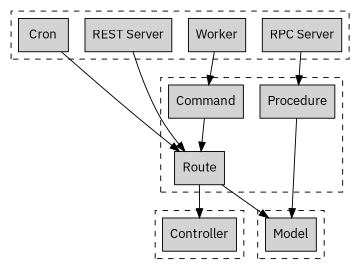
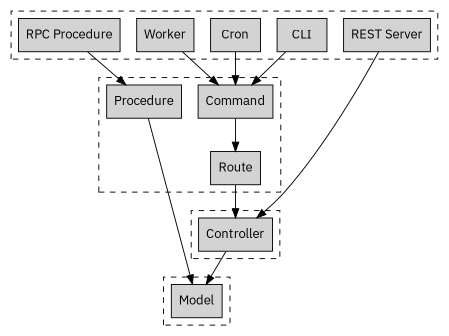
none -> (302, 35)
(302, 35) -> (69, 35)
(116, 99) -> (236, 65)
(152, 100) -> (327, 136)
(241, 199) -> (218, 265)
